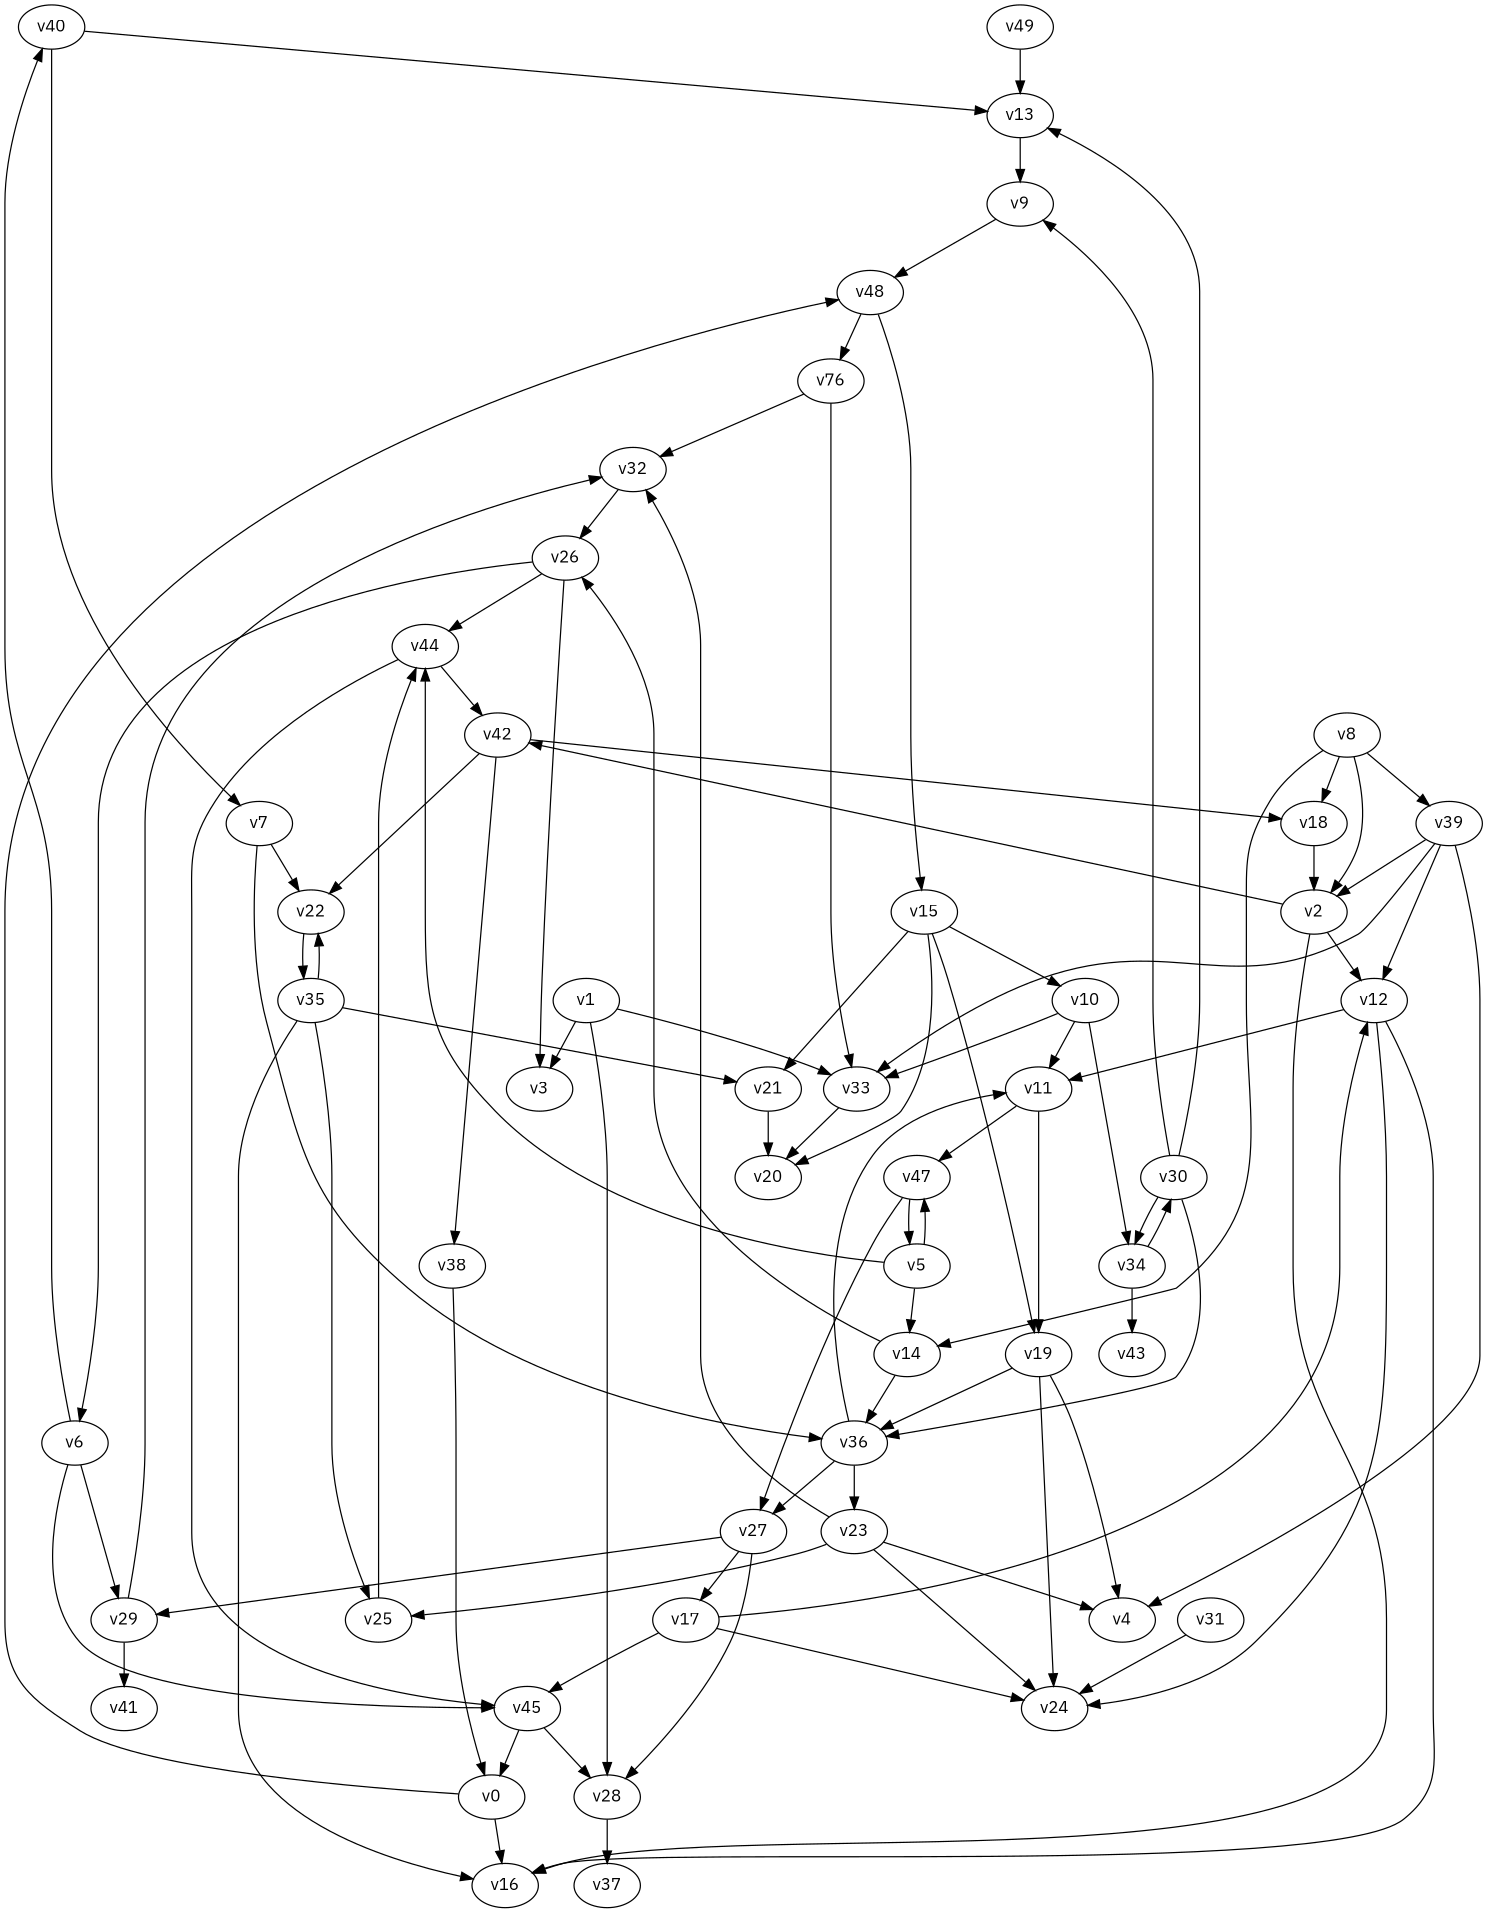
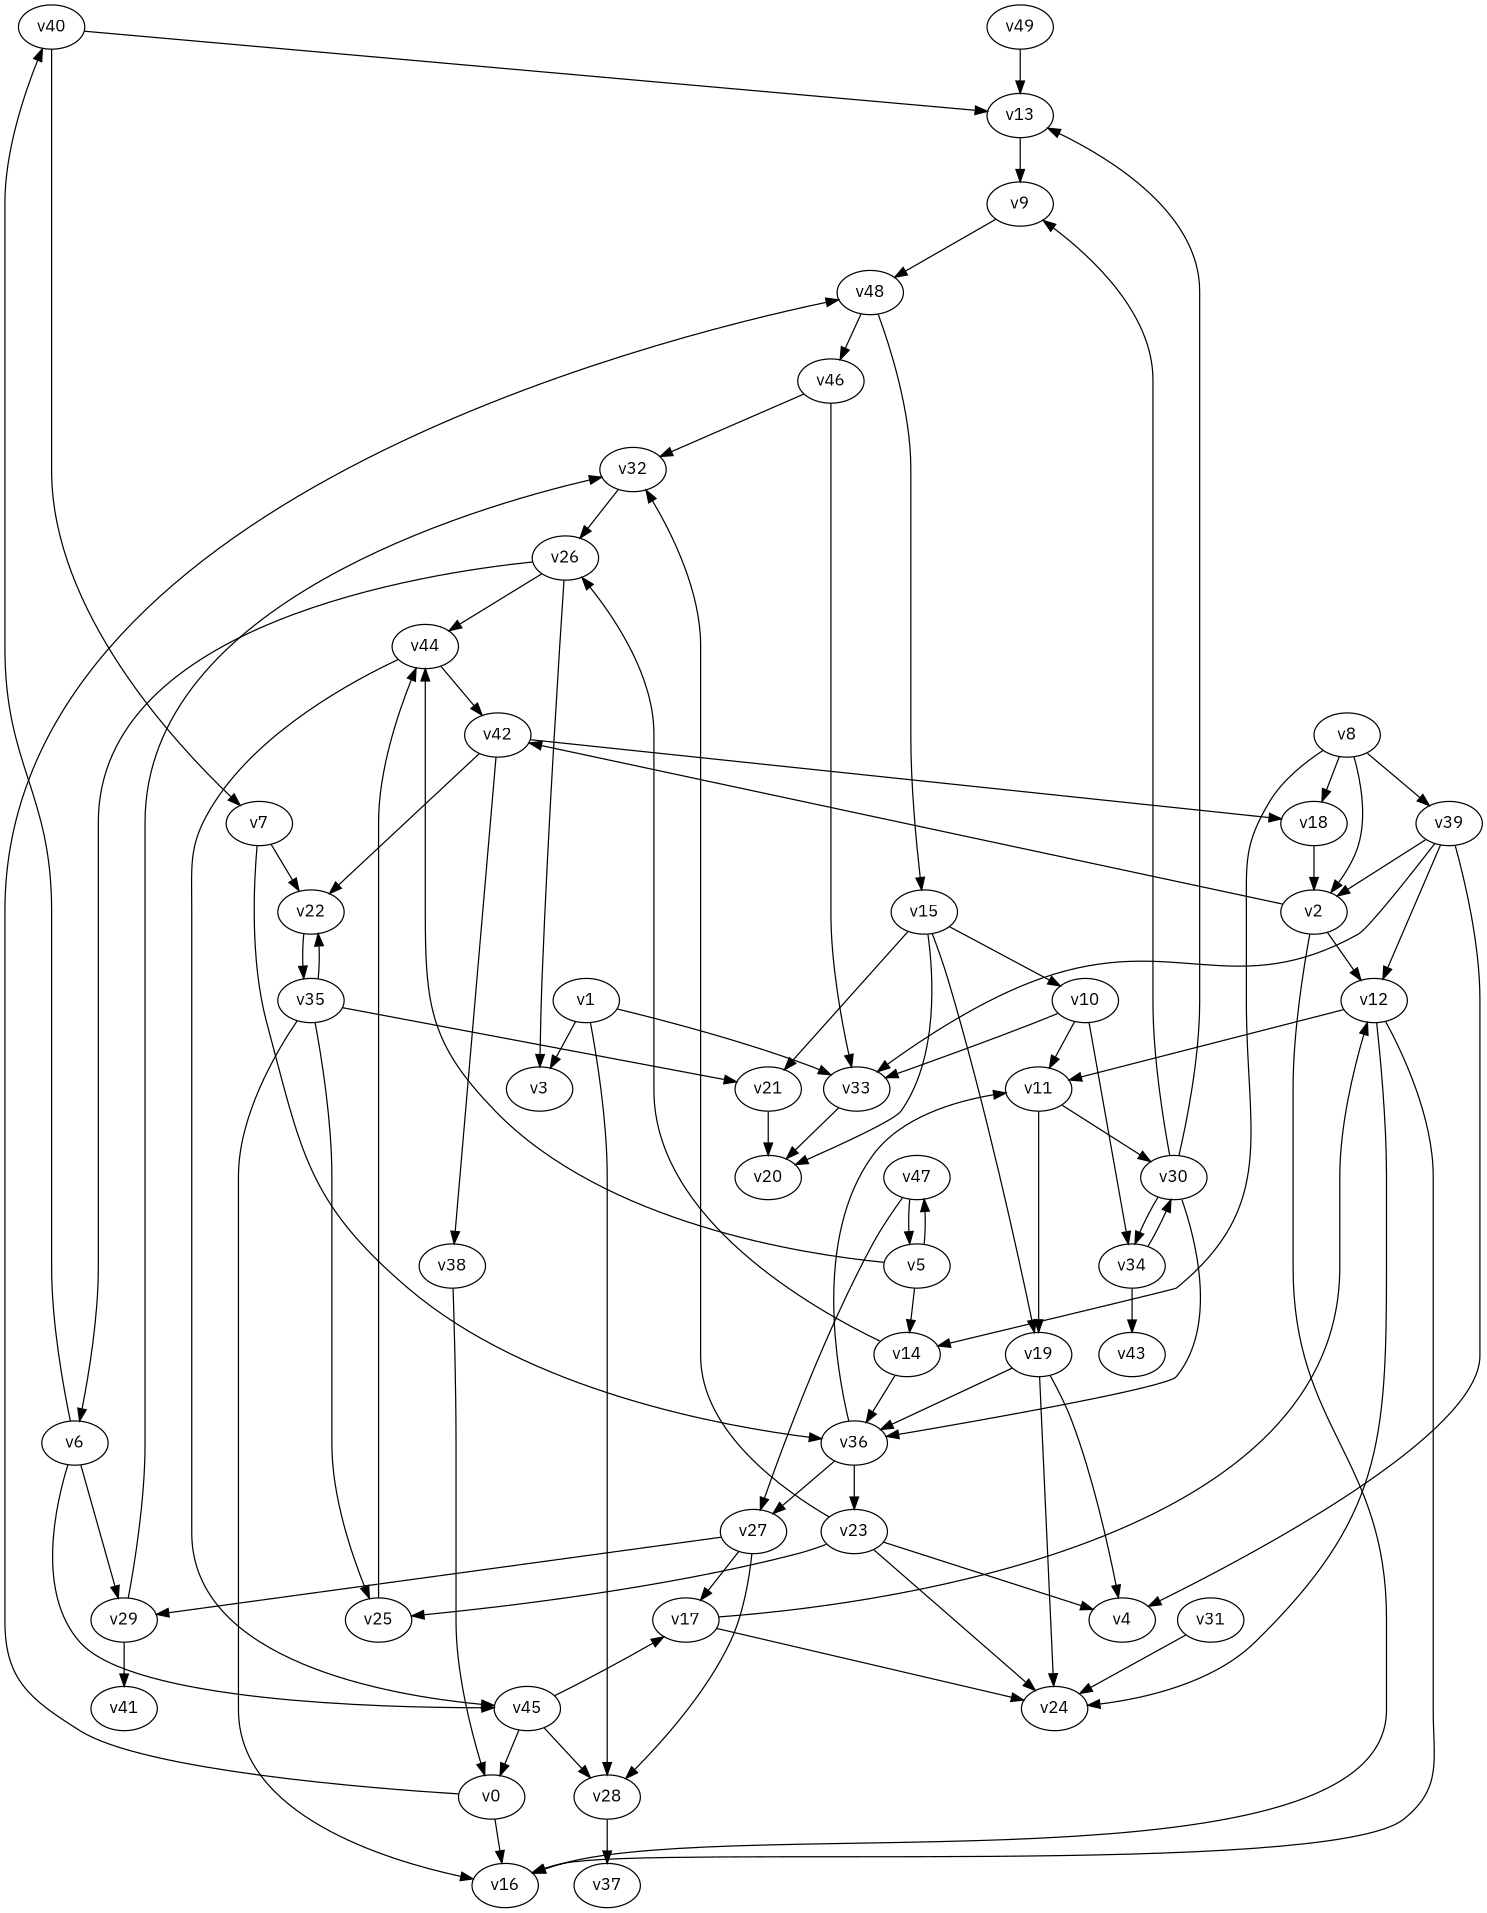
(831, 381) -> (831, 381)
(980, 1132) -> (1099, 1129)
(616, 1655) -> (599, 1673)
